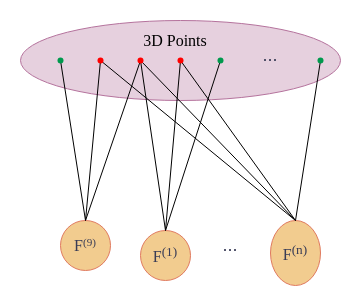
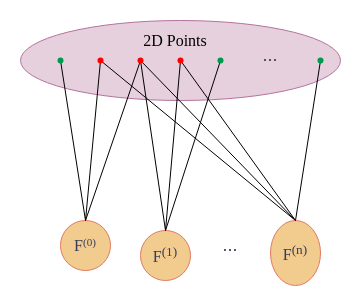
(176, 41) -> (176, 41)
(86, 246) -> (86, 246)
